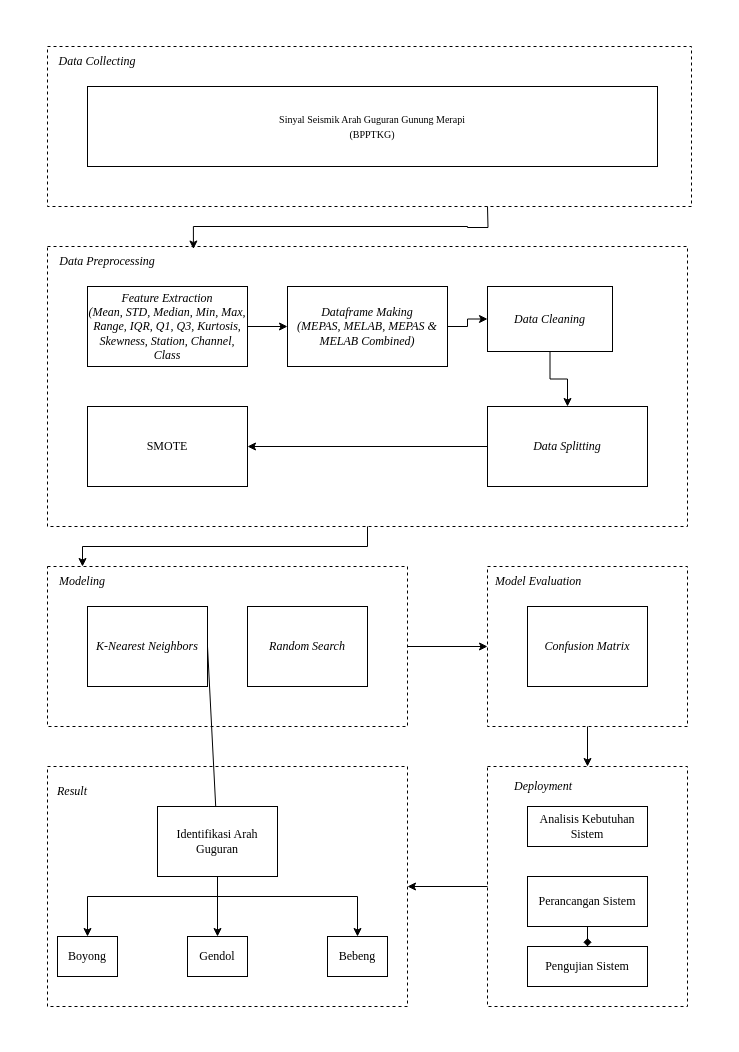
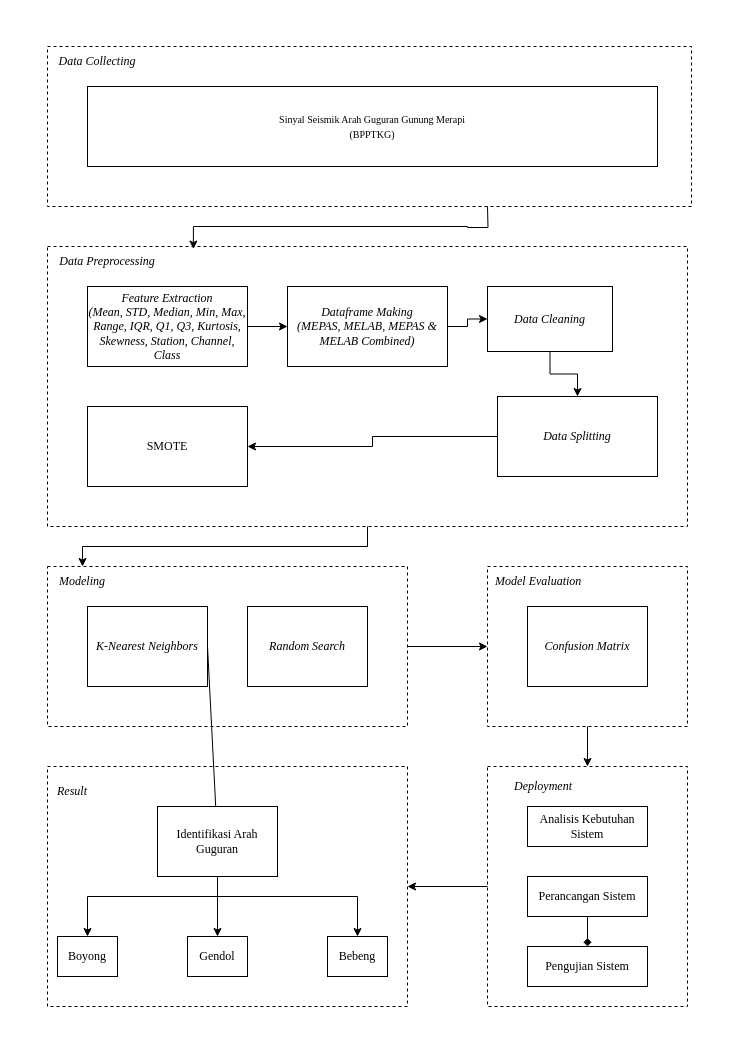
(568, 447) -> (578, 437)
(588, 902) -> (588, 897)
